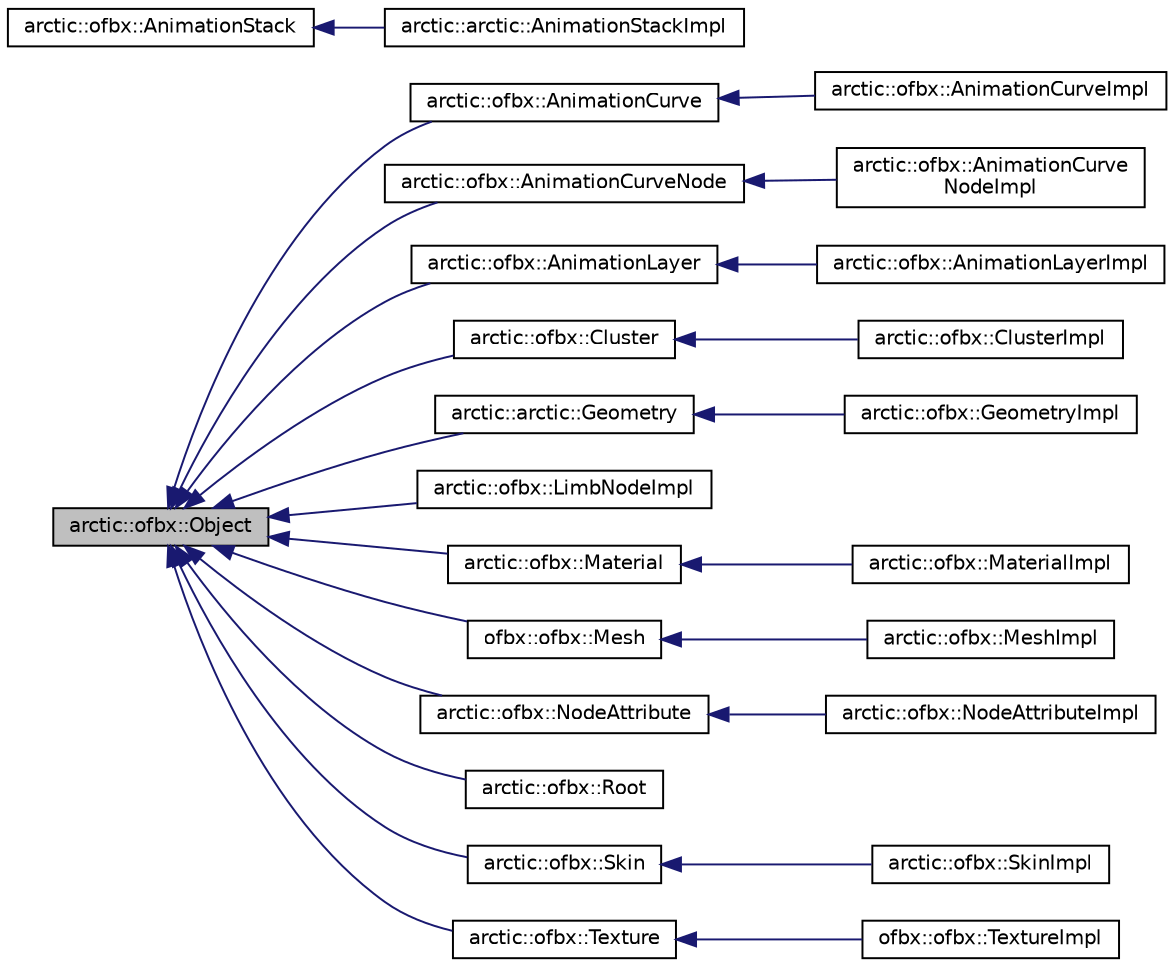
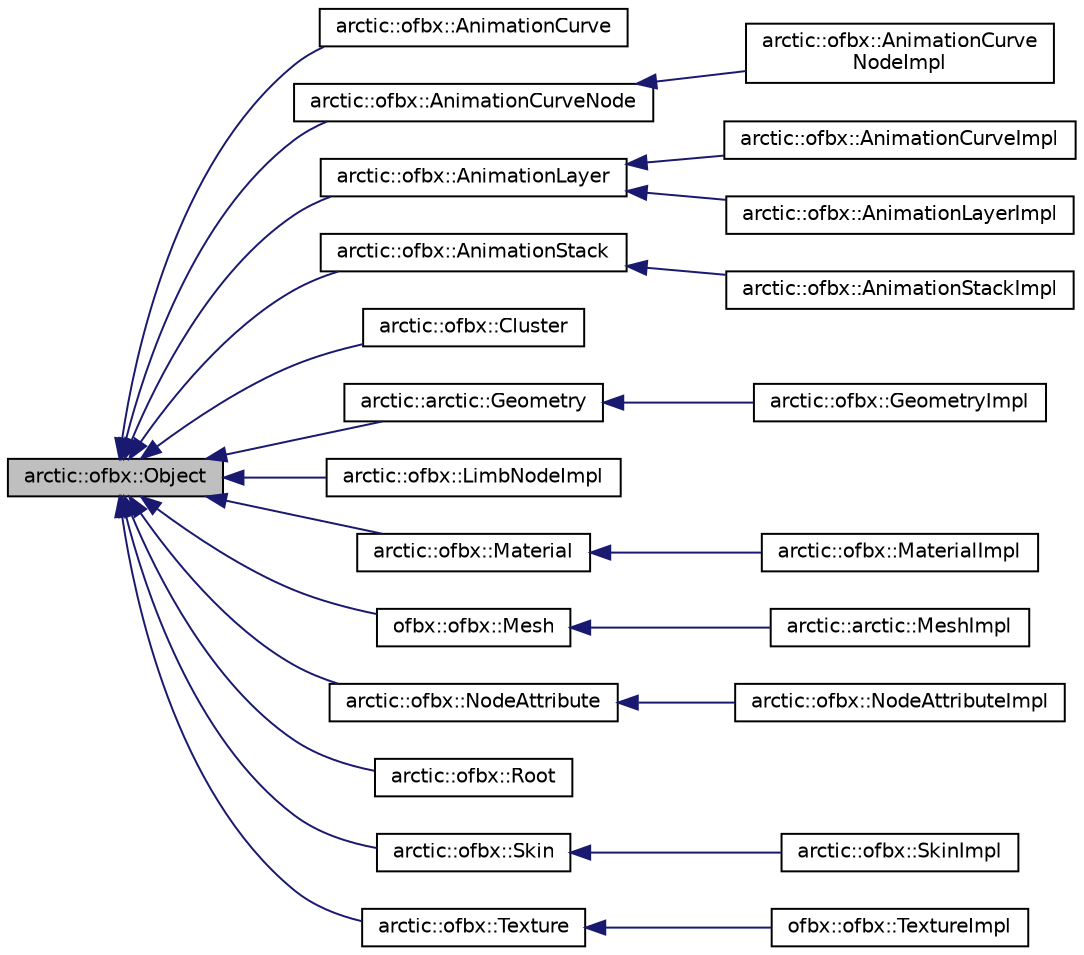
(564, 28) -> (900, 290)
(777, 97) -> (686, 159)
(991, 339) -> none
none -> (227, 341)
(991, 639) -> (900, 628)
